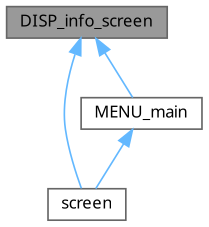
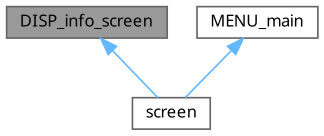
(119, 75) -> none
